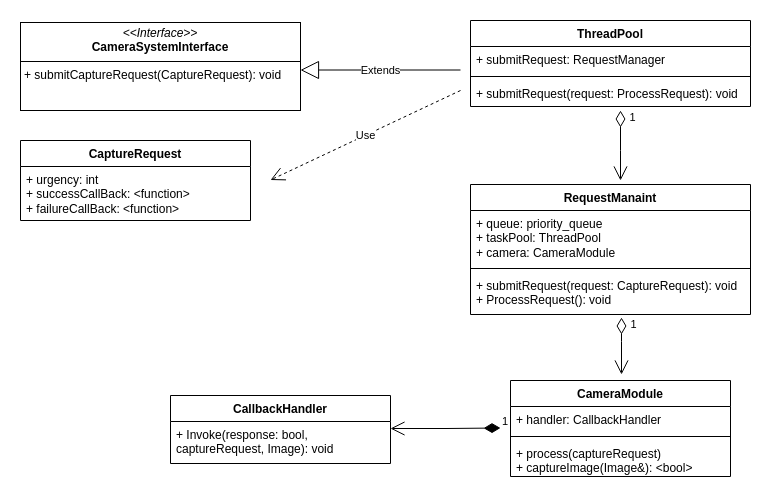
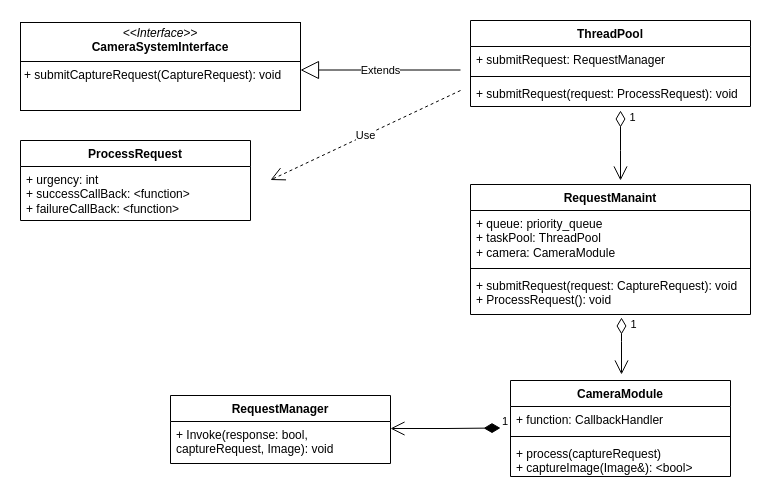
(136, 155) -> (136, 155)
(281, 410) -> (281, 410)
(593, 421) -> (596, 421)
